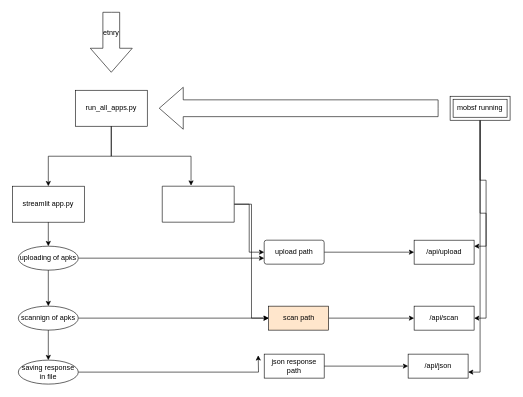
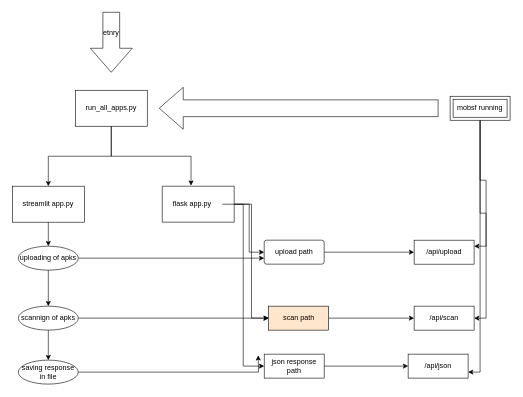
none -> (192, 204)
none -> (243, 365)
